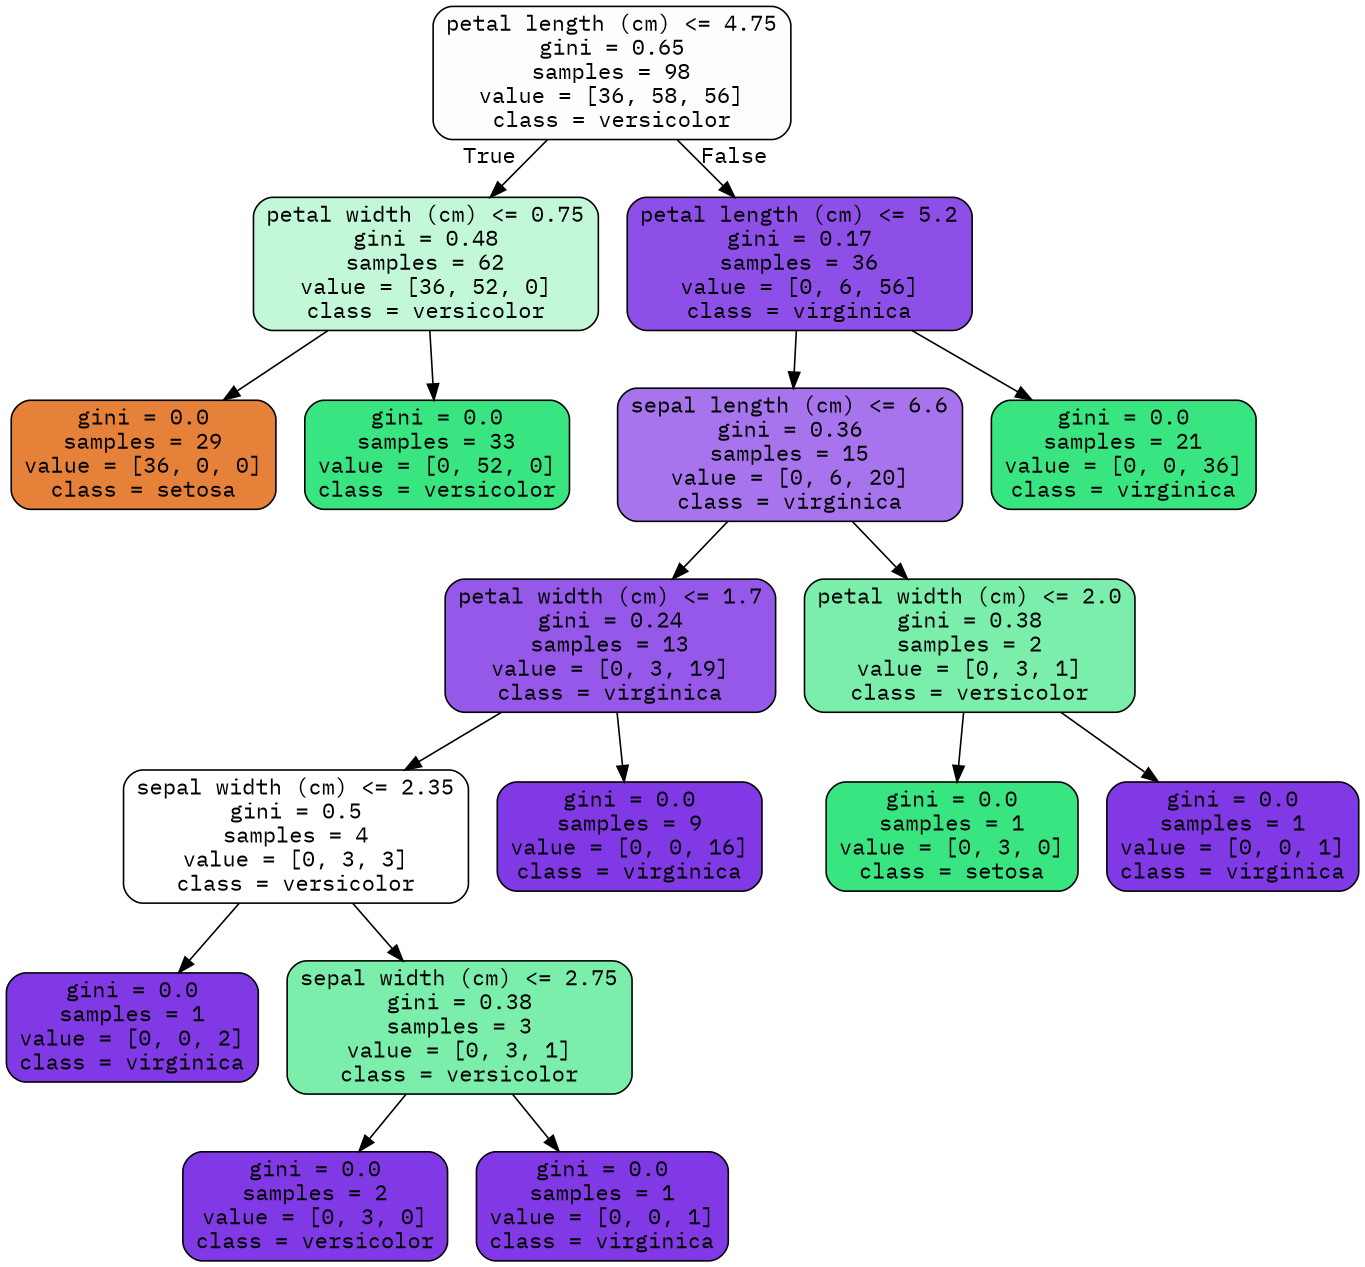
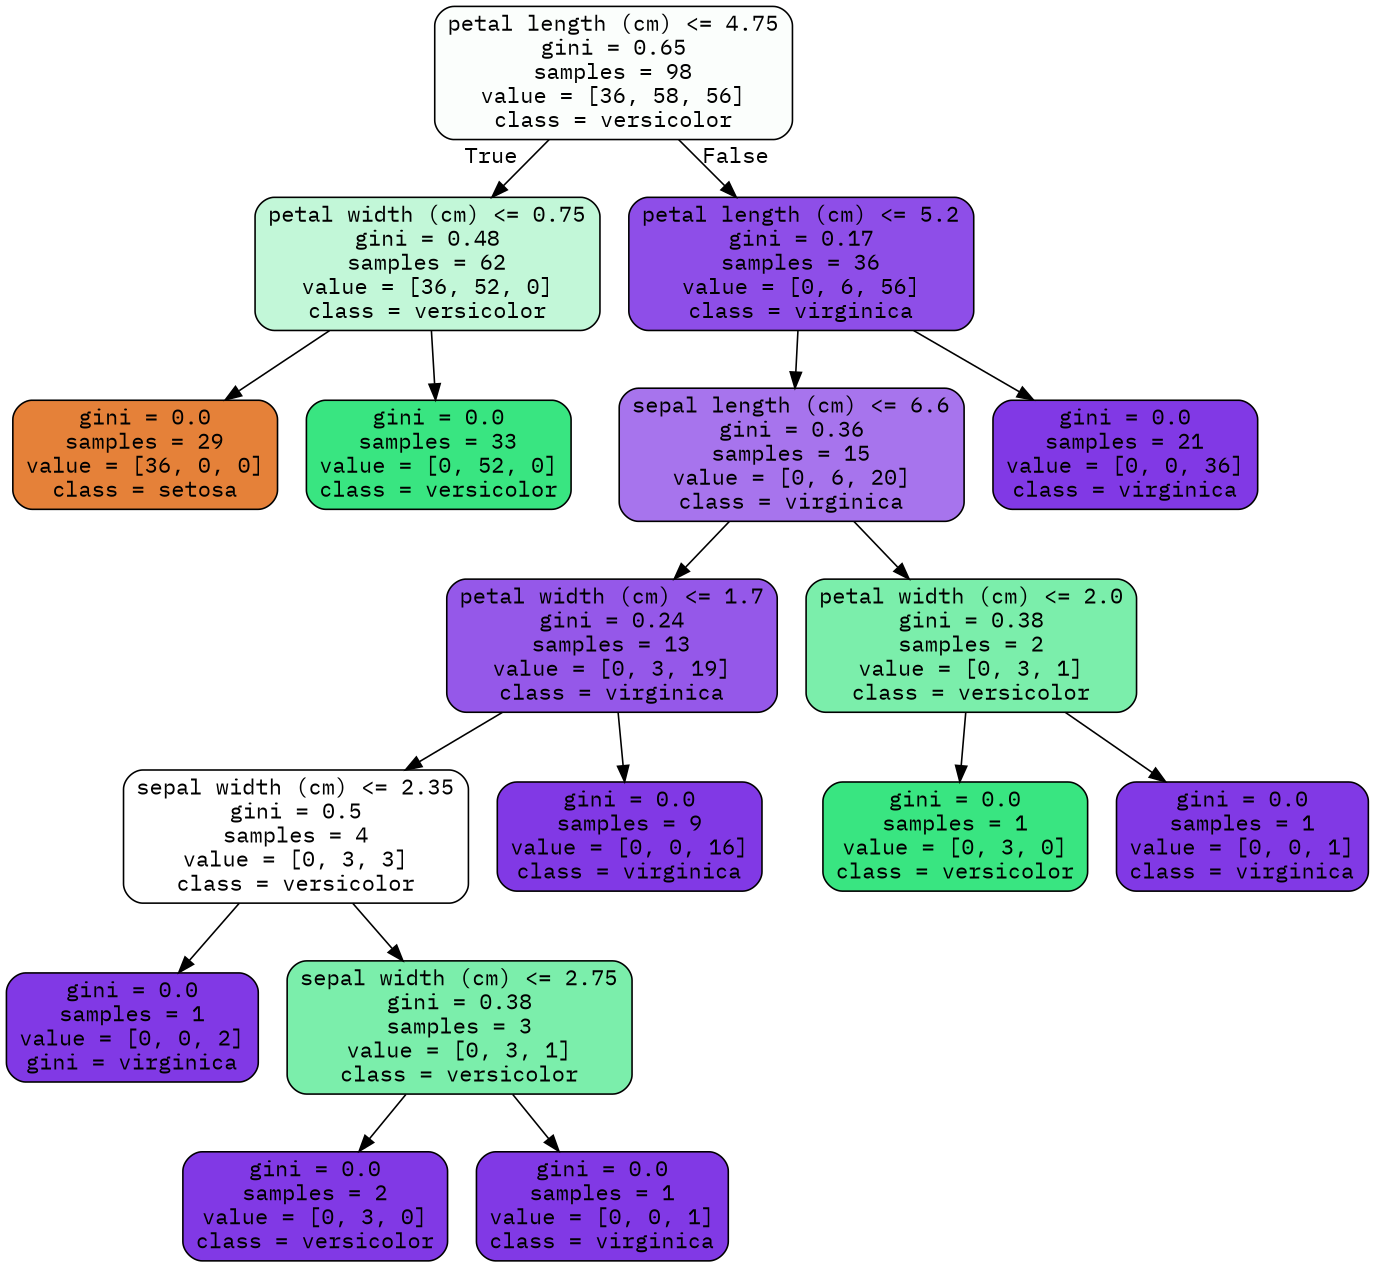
(1124, 455) -> (1125, 455)
(952, 837) -> (955, 837)
(132, 1027) -> (132, 1027)
